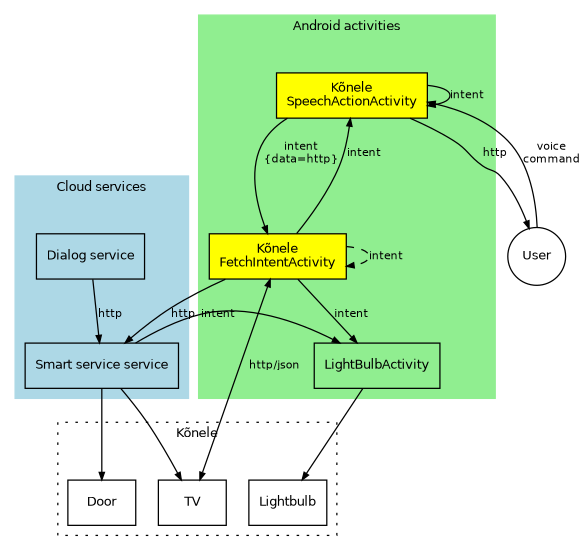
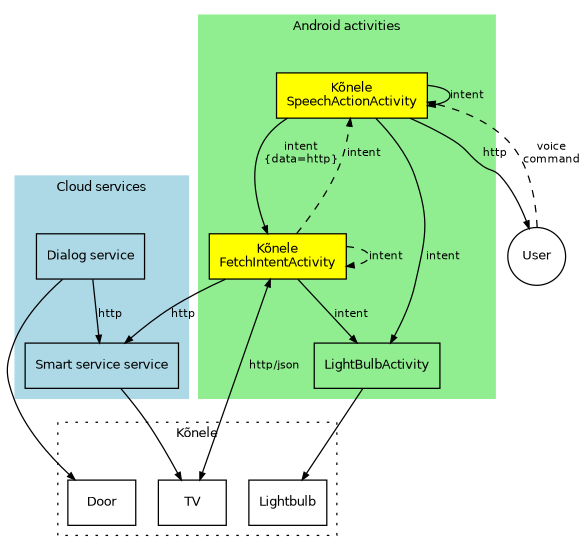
(511, 145) -> (511, 145)
(331, 184) -> (331, 184)
(233, 311) -> (425, 223)
(102, 430) -> (7, 372)
